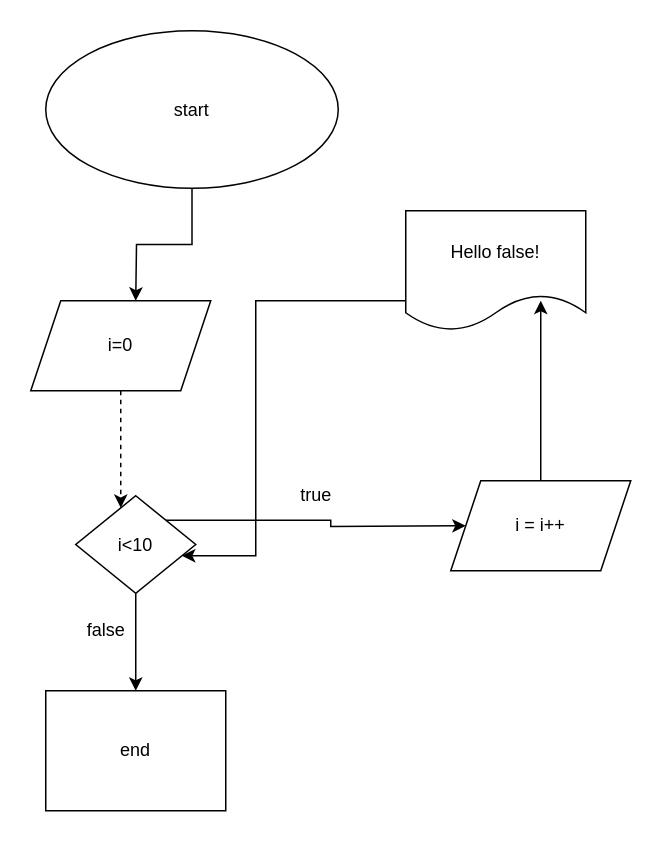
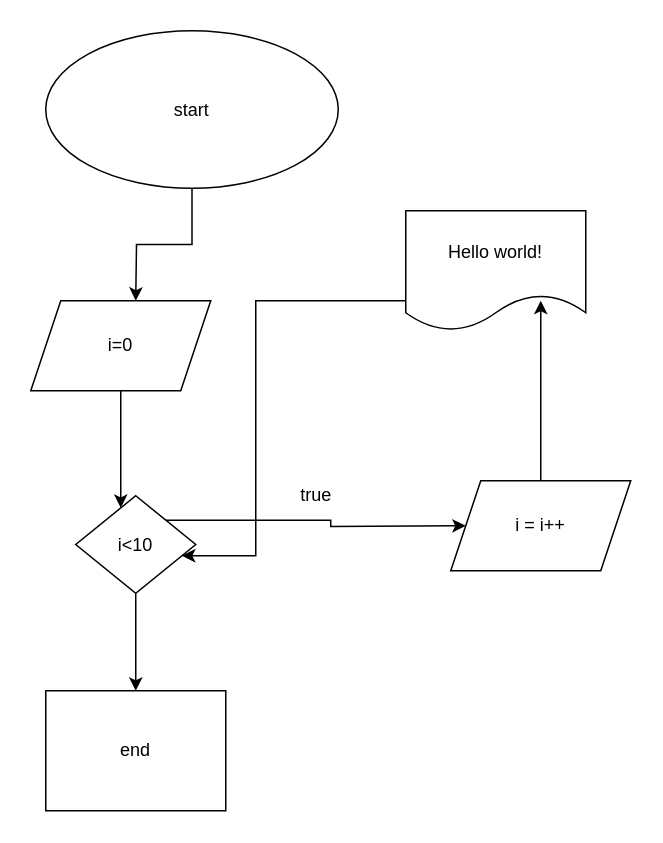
(496, 253) -> (496, 253)
(121, 445) -> (121, 445)
(106, 631) -> none
